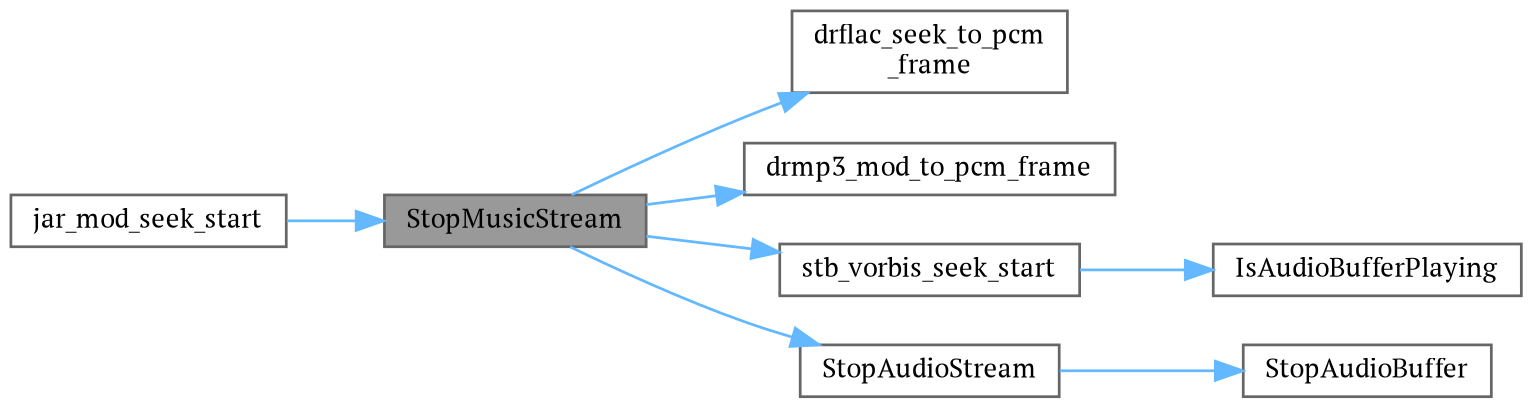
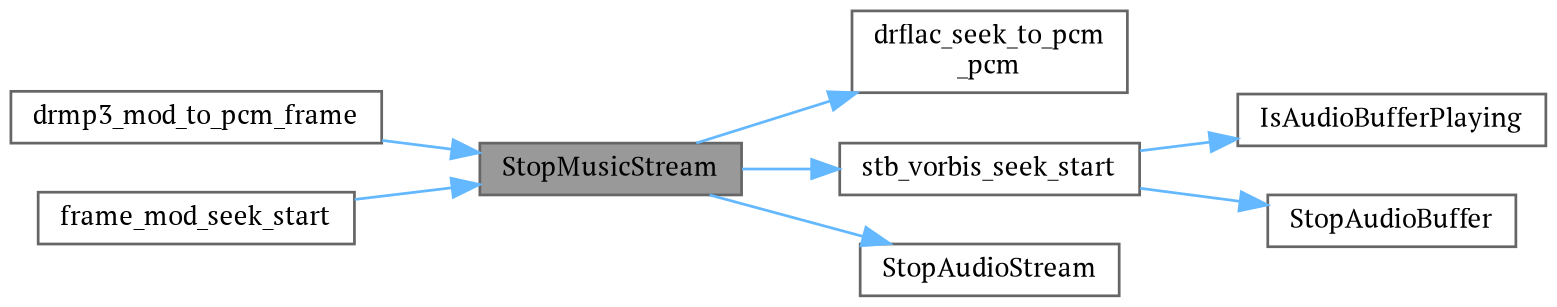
(930, 52) -> (990, 52)
(681, 200) -> (417, 145)
(149, 221) -> (196, 218)
(1137, 371) -> (1190, 195)
